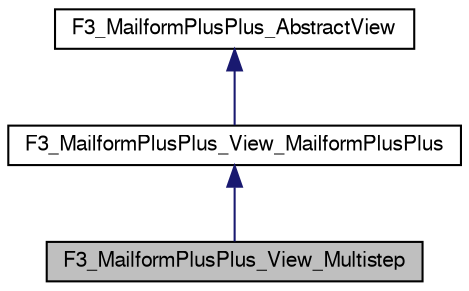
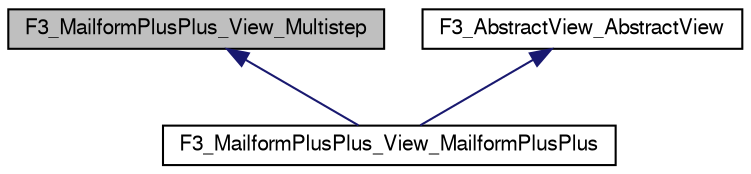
(235, 29) -> (582, 29)
(235, 214) -> (302, 93)
